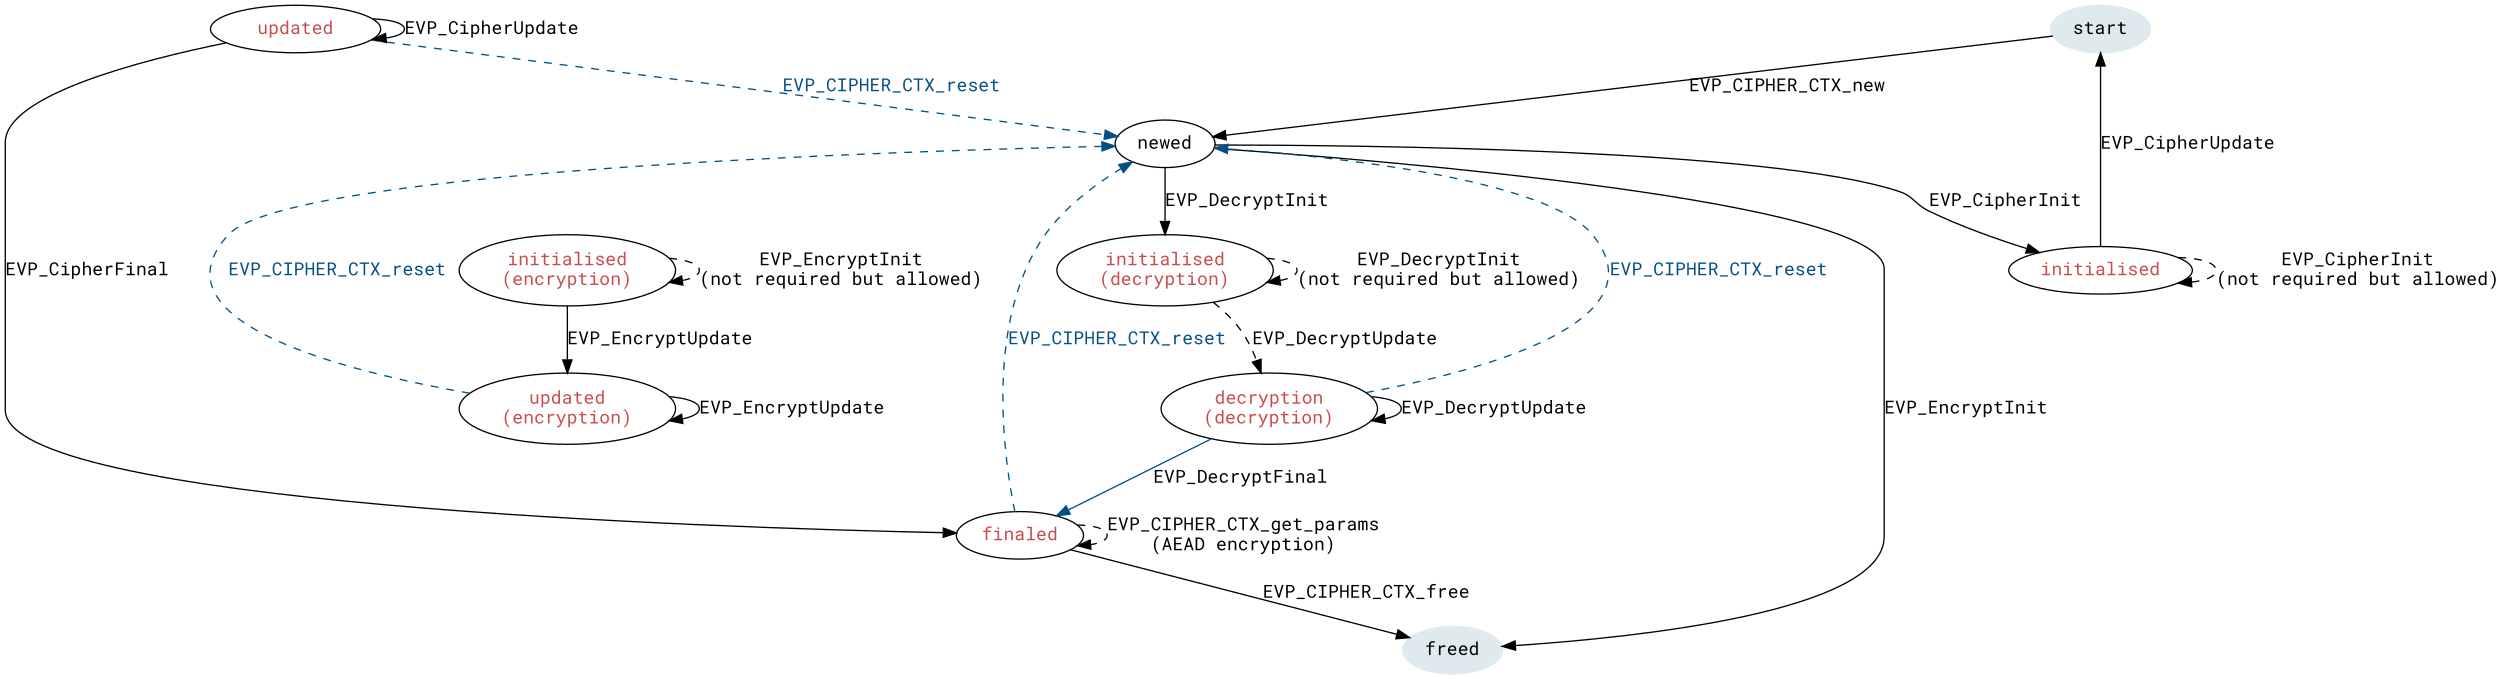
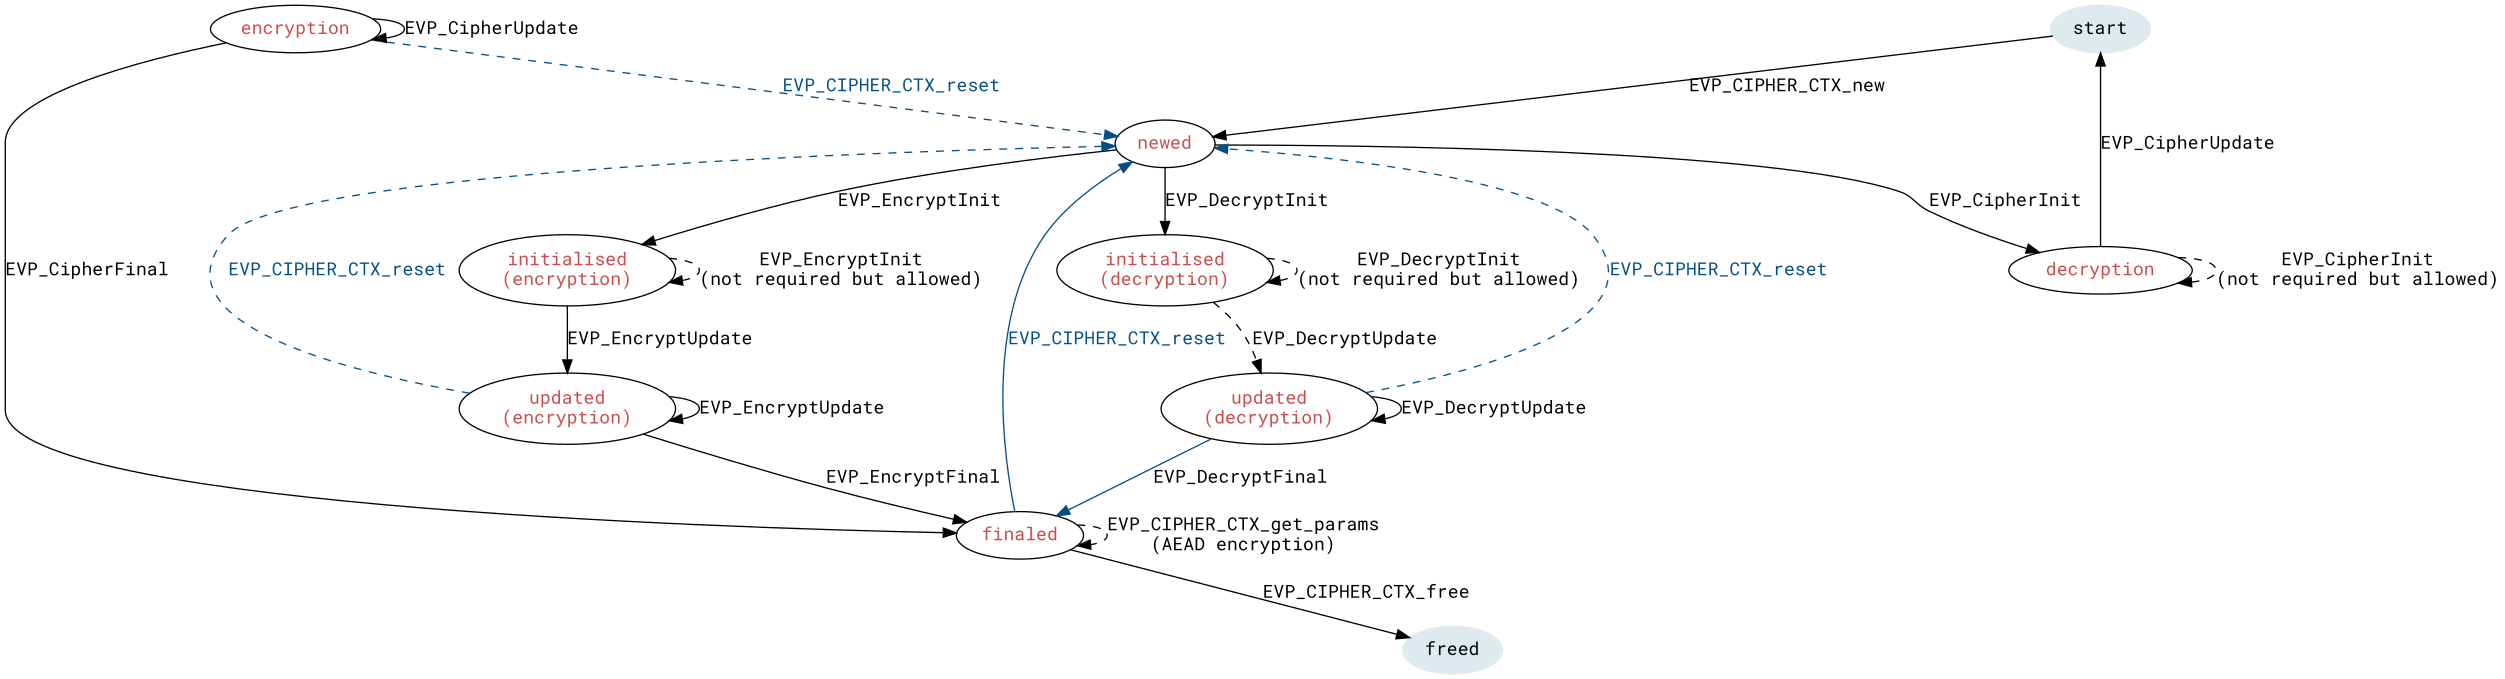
(296, 29) -> (296, 29)
(1165, 144) -> (1165, 144)
(1877, 261) -> (883, 182)
(2101, 270) -> (2101, 270)
(1011, 320) -> (1011, 320)
(1269, 409) -> (1269, 409)
none -> (797, 480)
